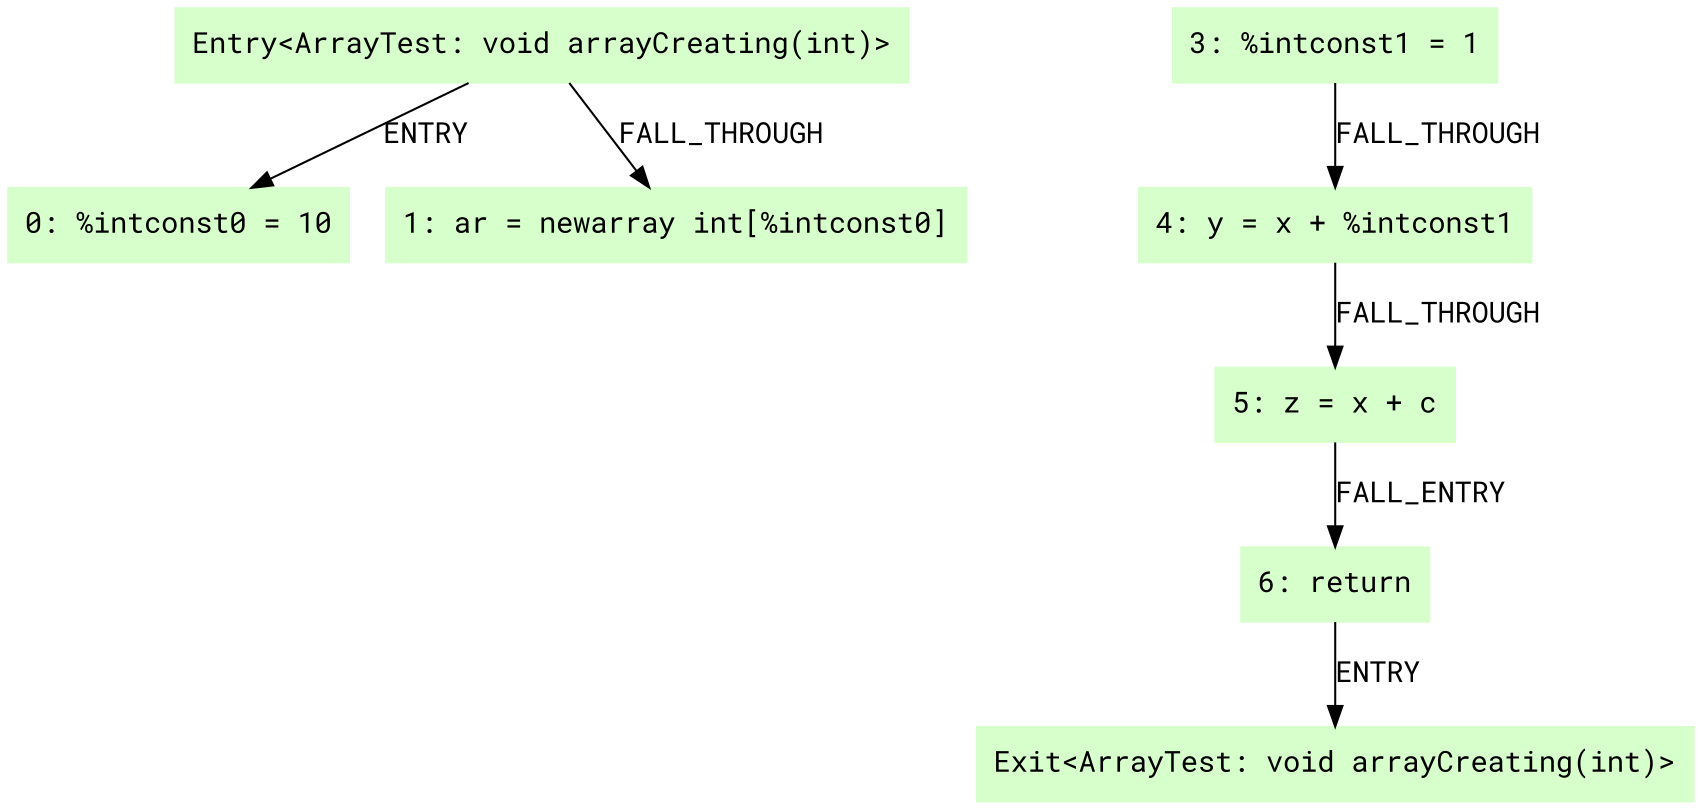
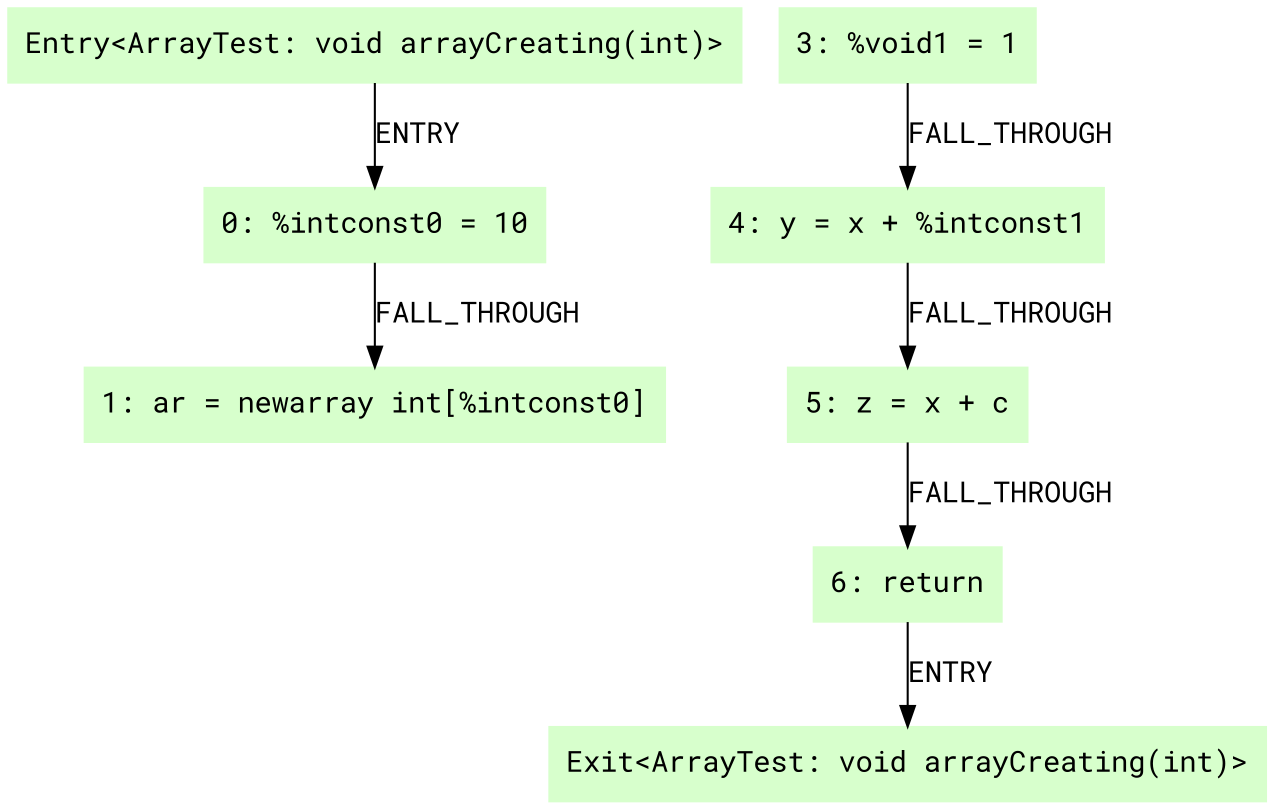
(1335, 45) -> (908, 45)
(603, 127) -> (375, 305)
(1421, 495) -> (1011, 495)
